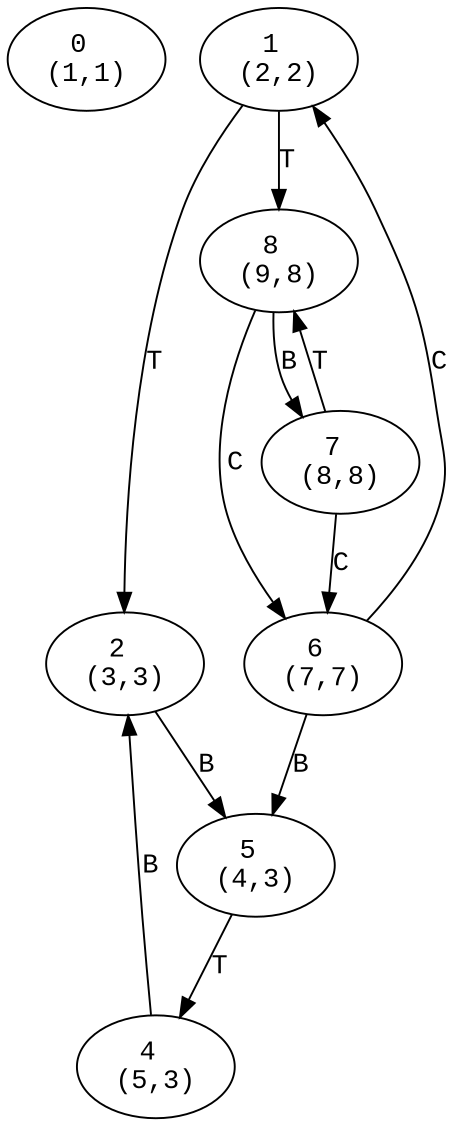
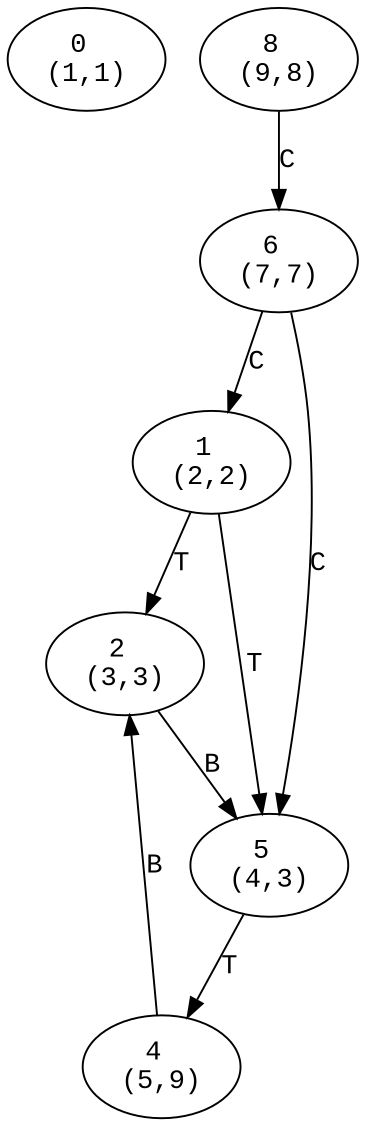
(279, 150) -> (239, 654)
(340, 462) -> none
(301, 765) -> (318, 563)
(156, 1067) -> (162, 1067)
